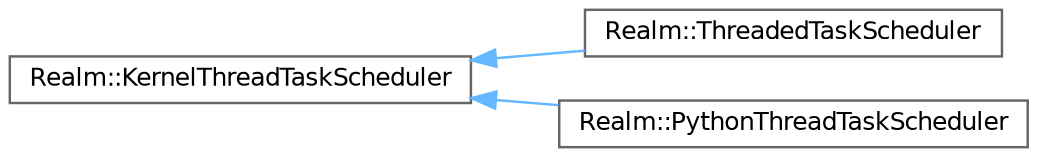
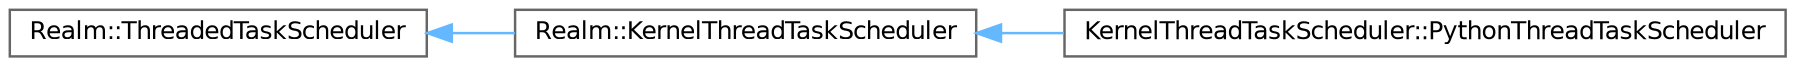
(540, 54) -> (484, 33)
(793, 124) -> (1425, 33)
